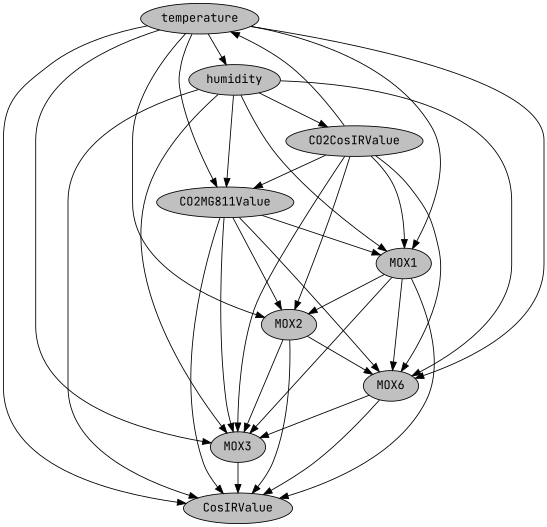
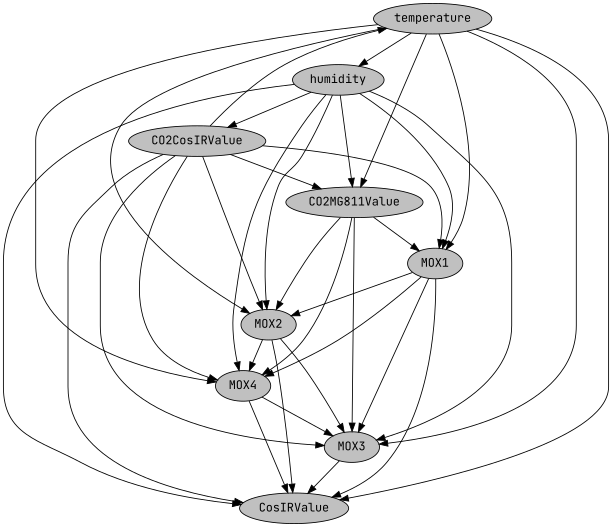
none -> (277, 191)
(192, 353) -> (68, 358)
(391, 386) -> (243, 386)
